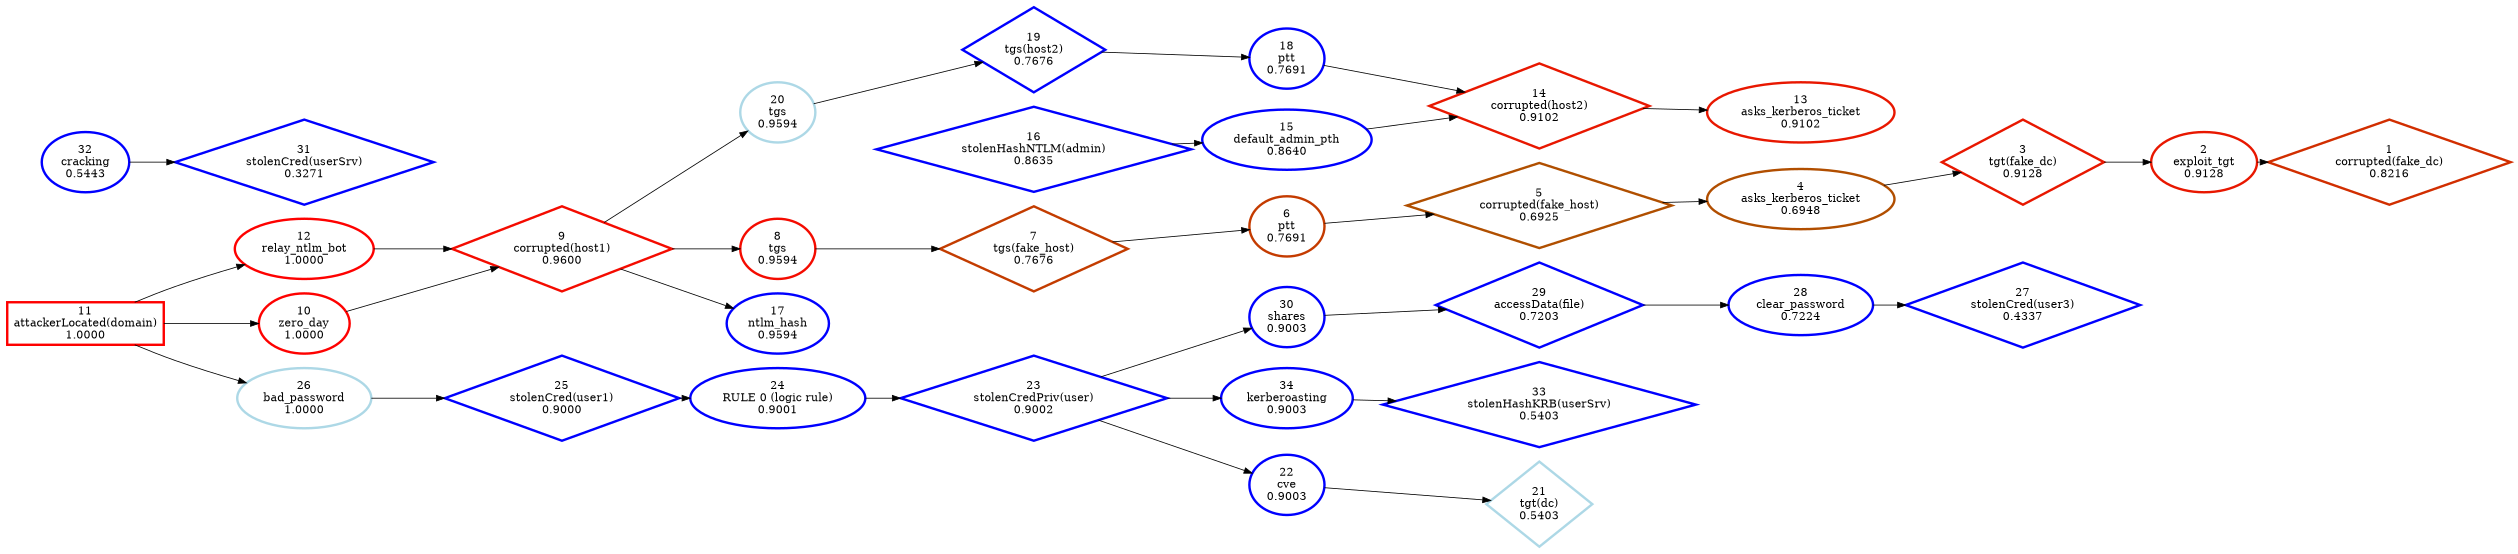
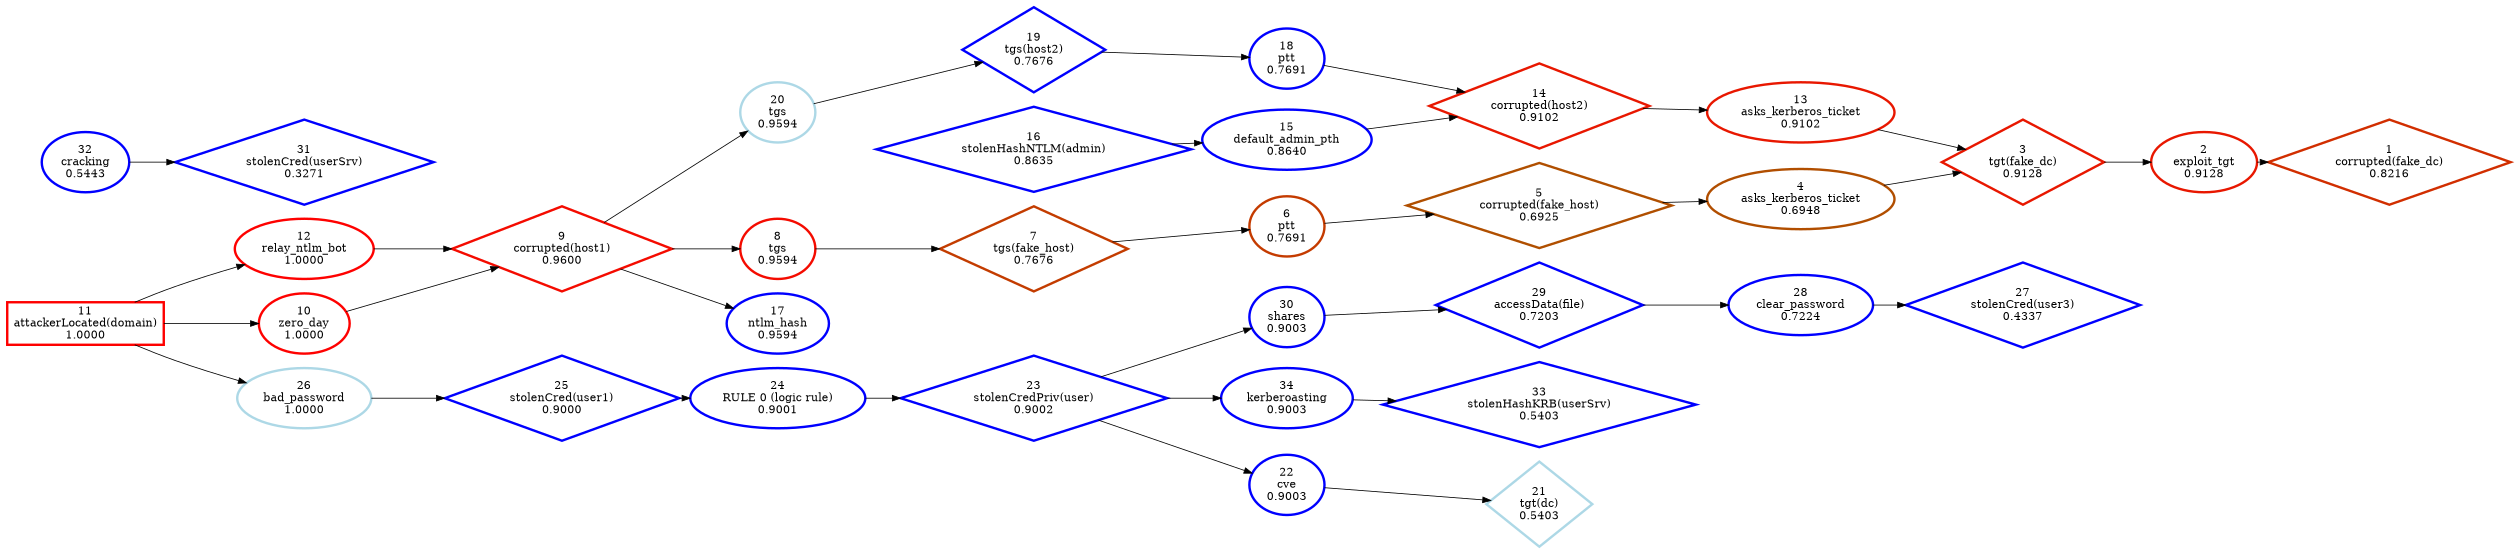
none -> (1918, 139)
